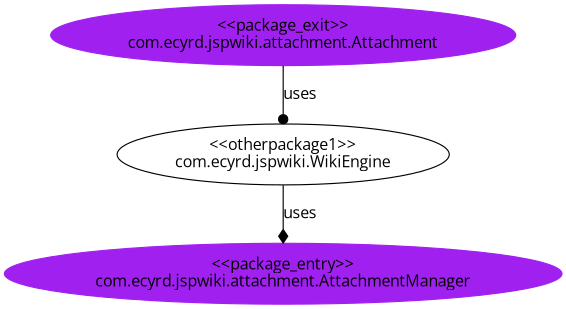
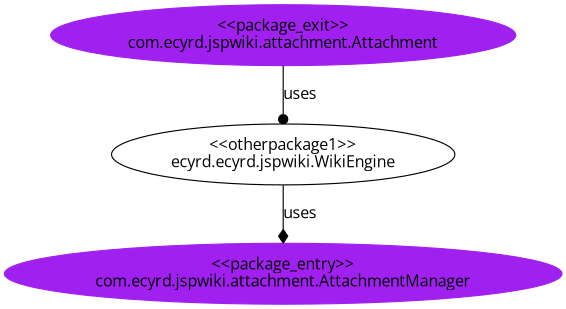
(283, 154) -> (283, 154)
